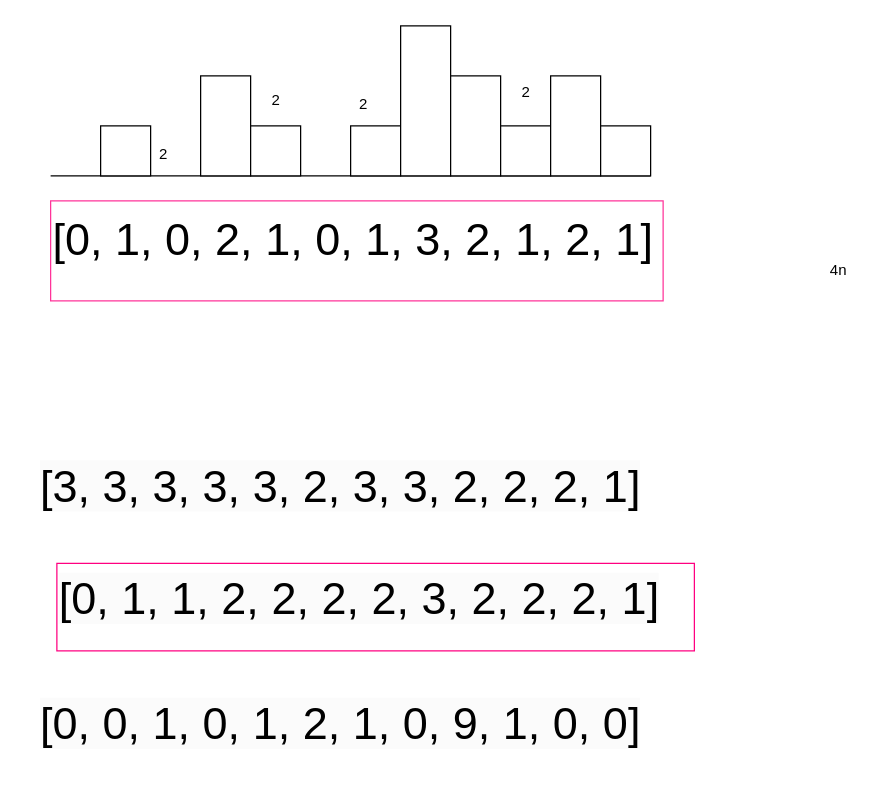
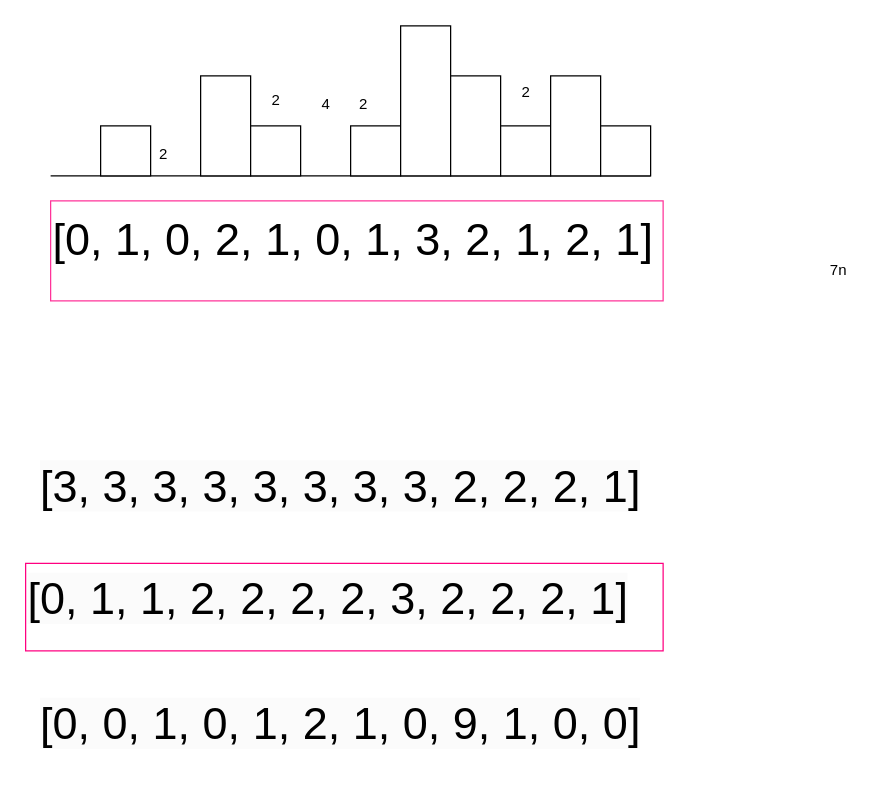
none -> (326, 104)
(839, 279) -> (839, 279)
(149, 468) -> (149, 468)
(376, 607) -> (344, 607)
